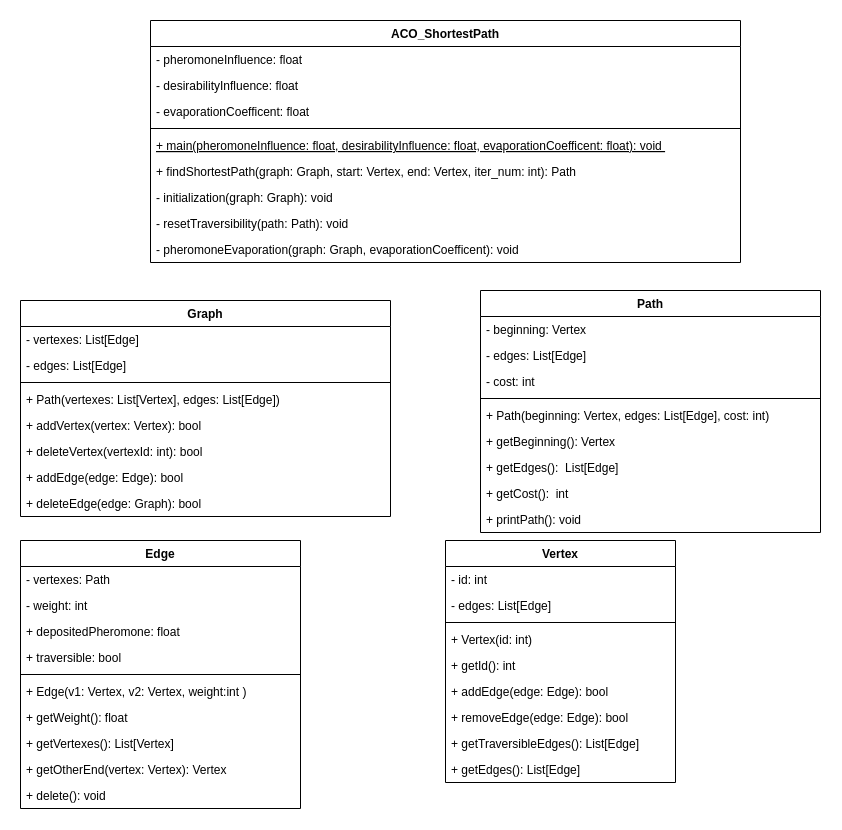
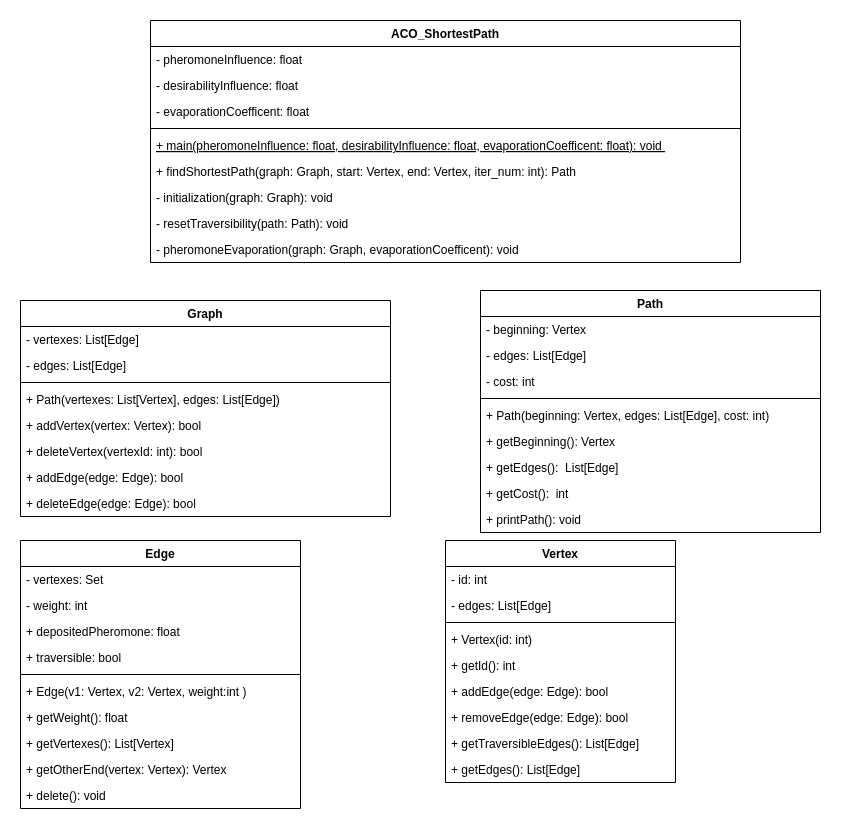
(119, 504) -> (116, 504)
(75, 580) -> (72, 580)
